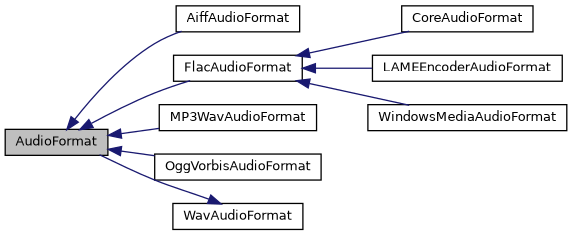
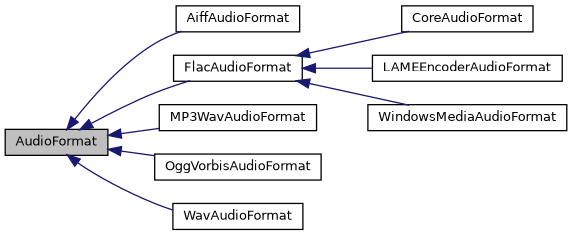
(153, 179) -> (124, 189)
